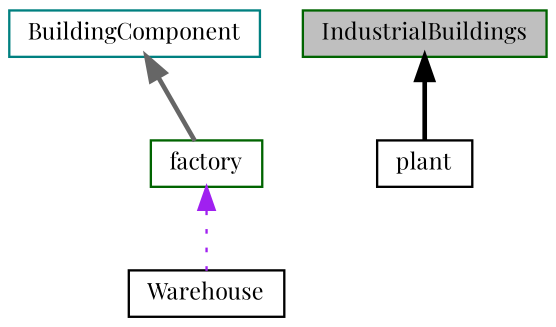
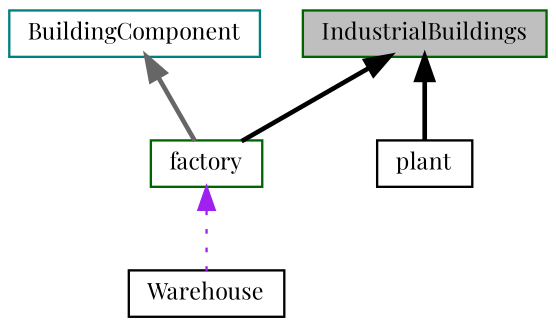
none -> (305, 105)
